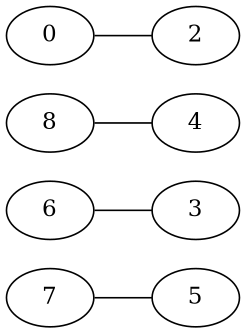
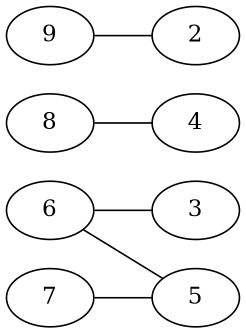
(50, 36) -> (50, 36)
none -> (123, 254)
